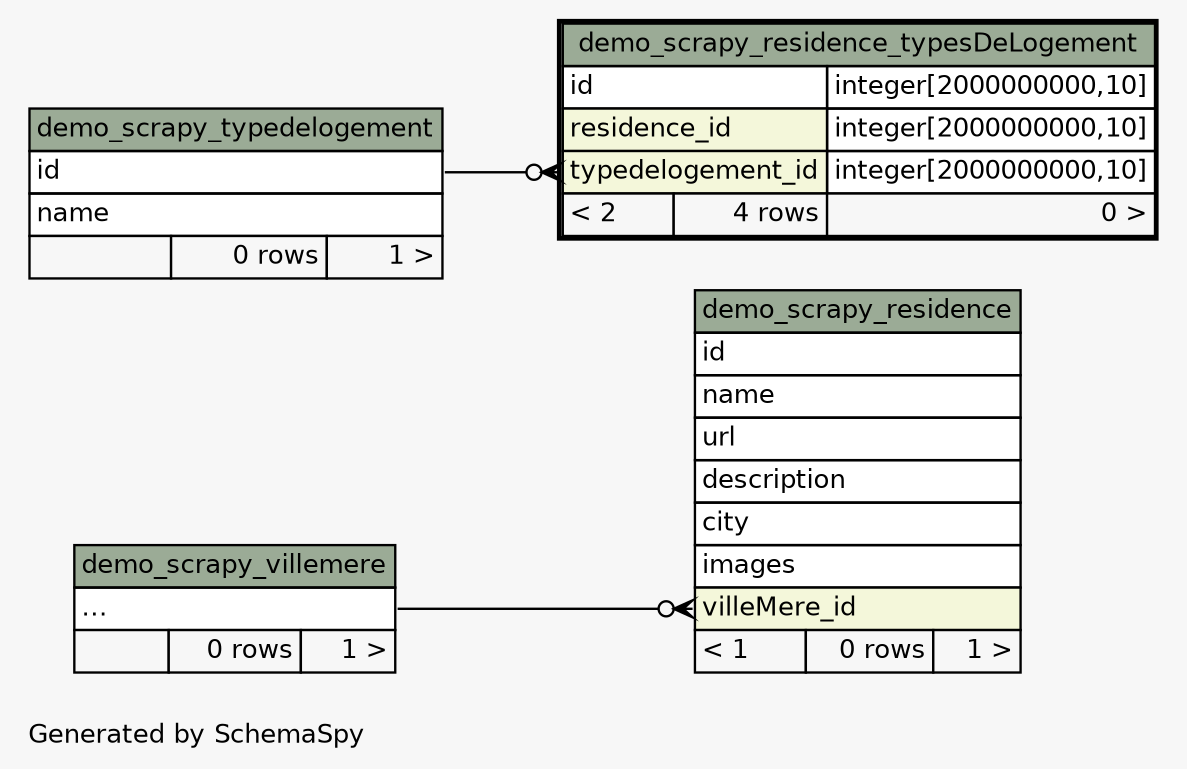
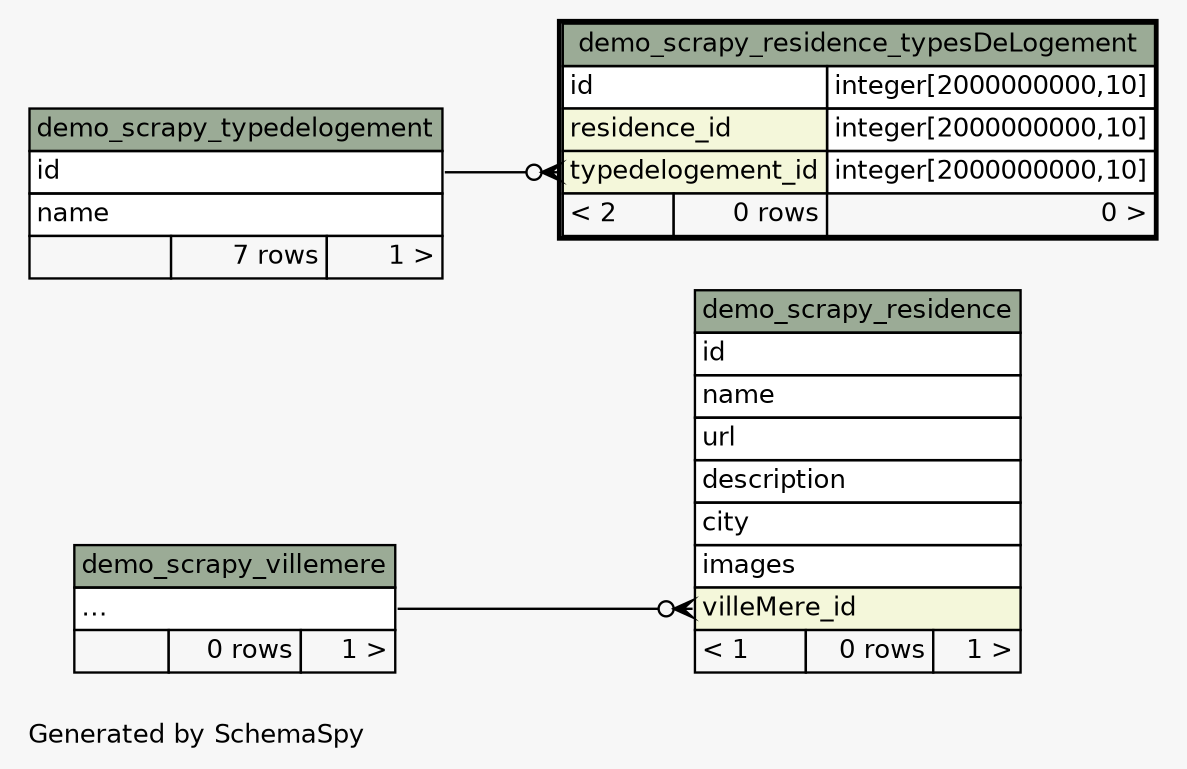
(776, 214) -> (776, 214)
(276, 256) -> (276, 256)
